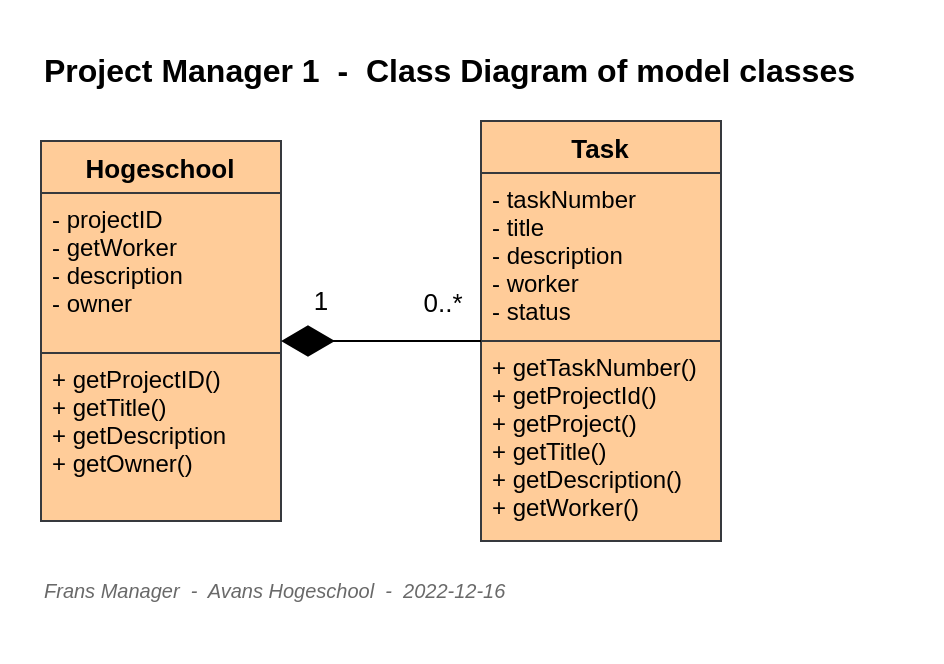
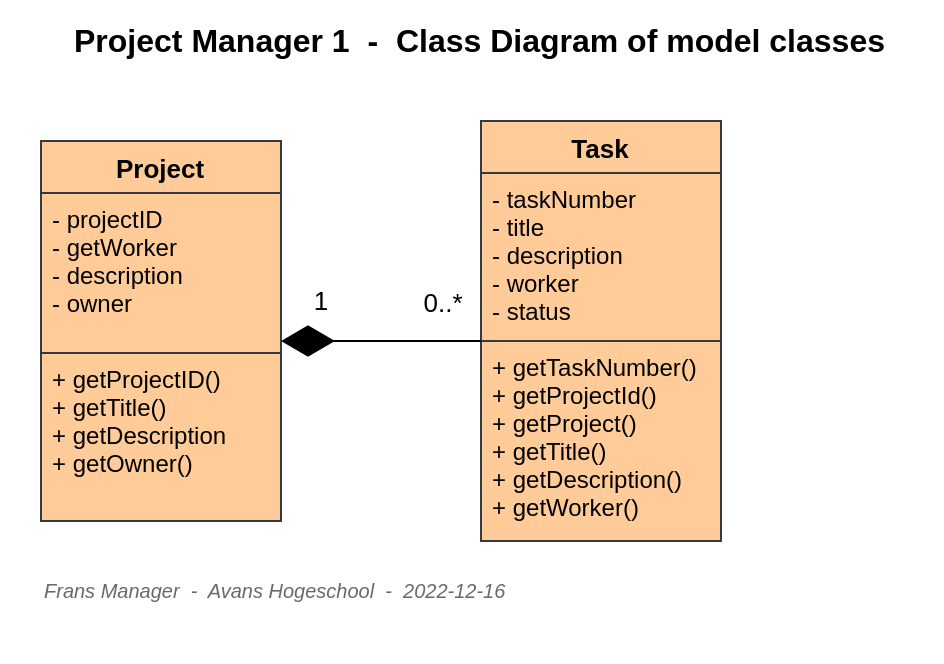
(471, 71) -> (501, 41)
(160, 169) -> (160, 169)
